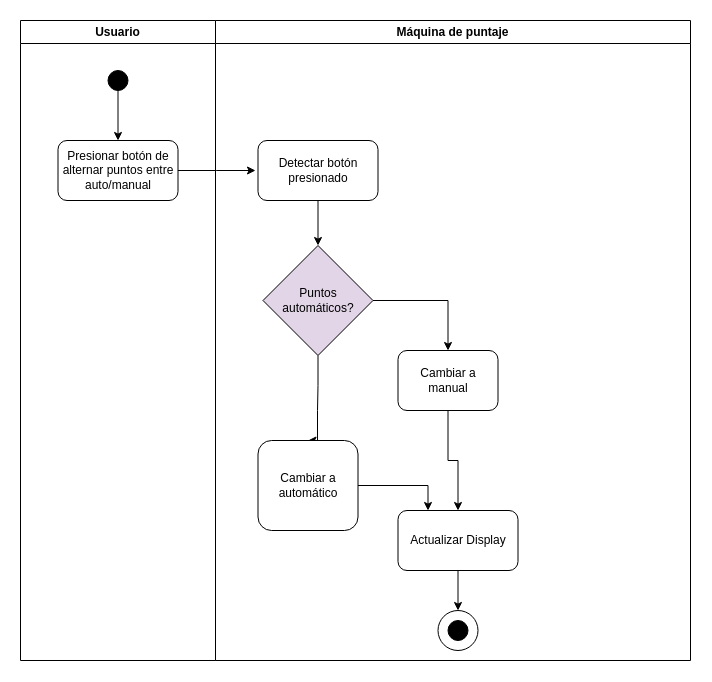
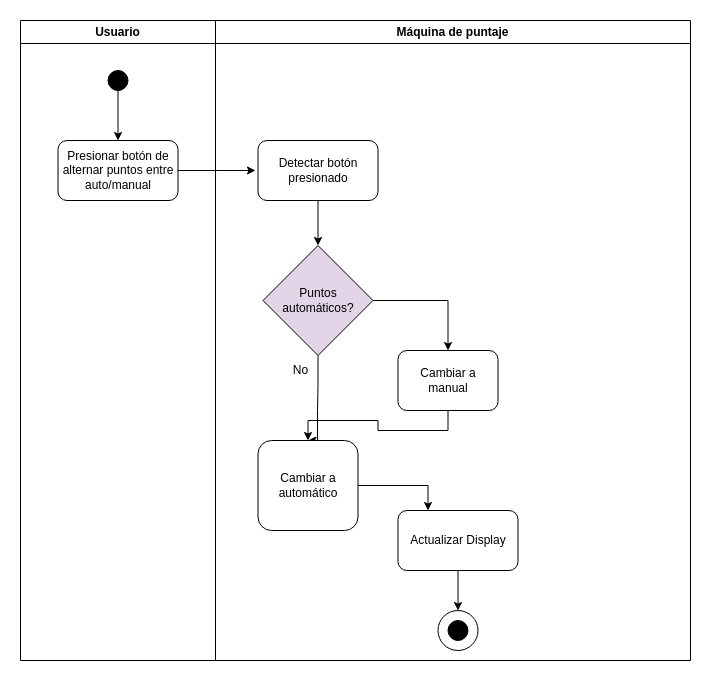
none -> (301, 371)
(458, 461) -> (378, 421)
